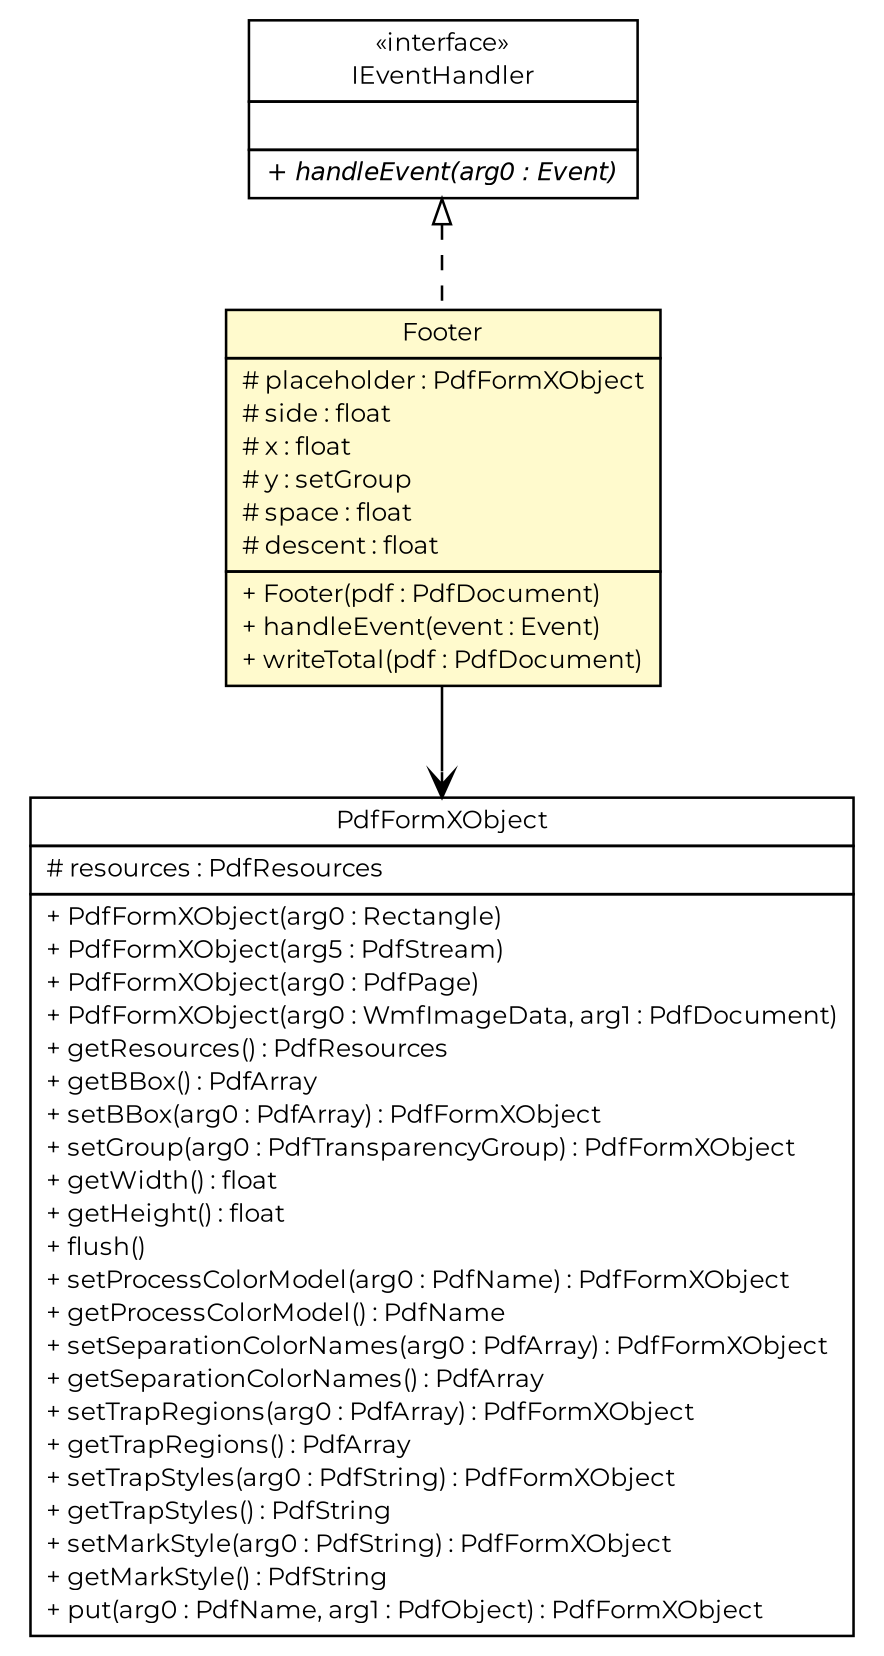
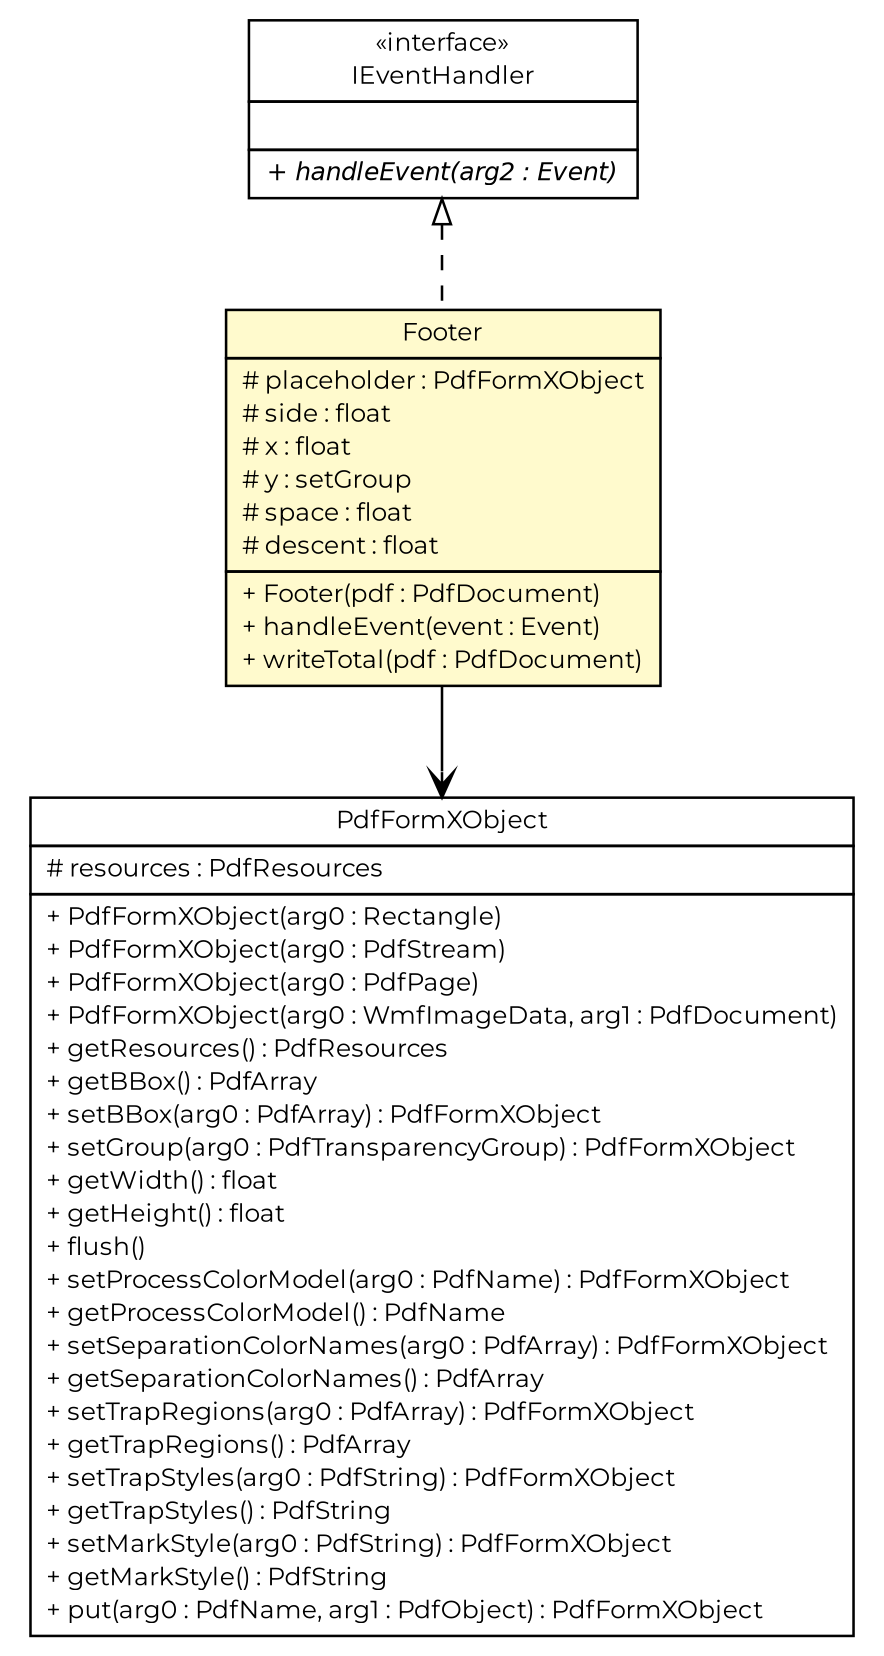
(443, 173) -> (443, 173)
(276, 950) -> (277, 950)
